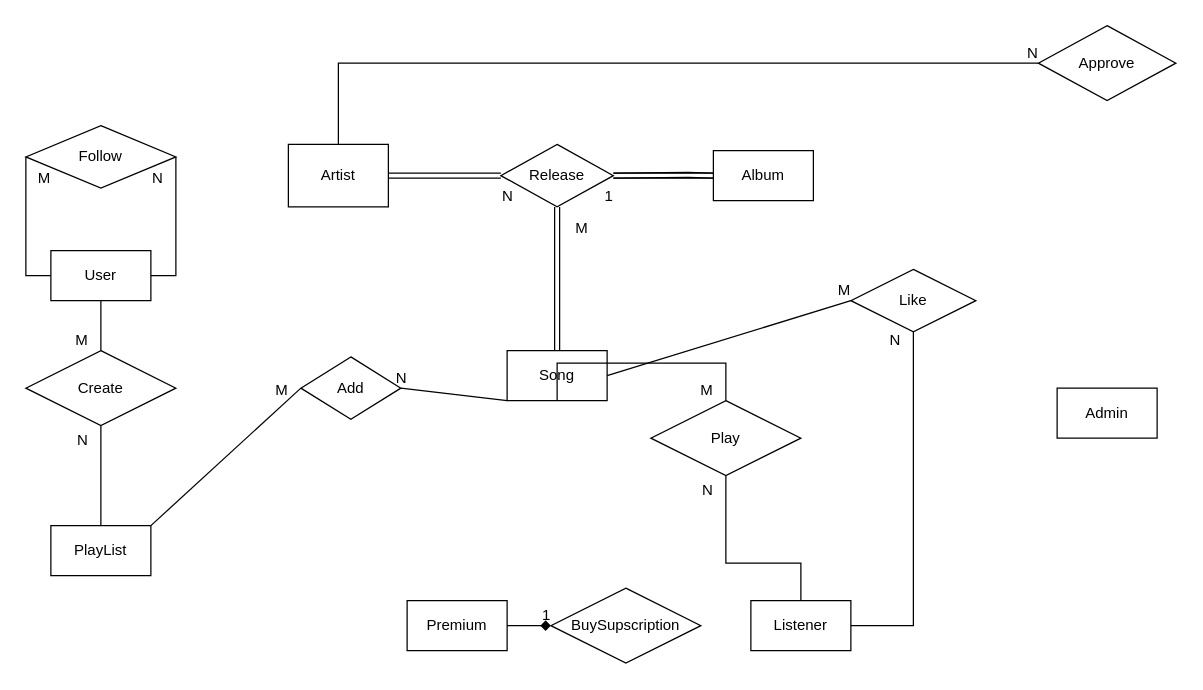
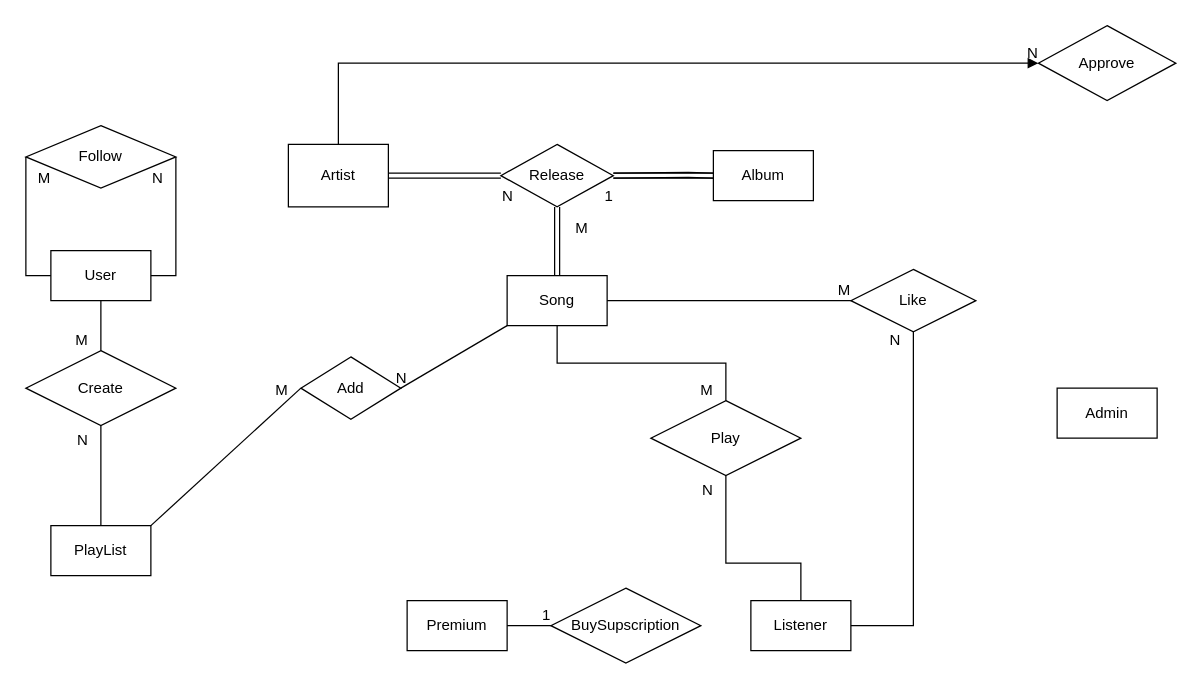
(1031, 63) -> (1027, 63)
(557, 376) -> (557, 301)
(540, 626) -> (545, 626)
